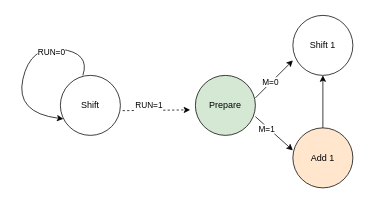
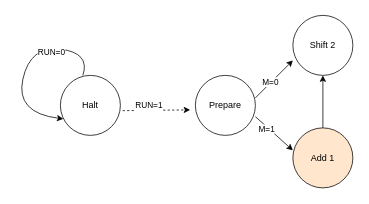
(323, 45) -> (323, 45)
(90, 105) -> (90, 105)
(225, 105) -> (225, 105)
